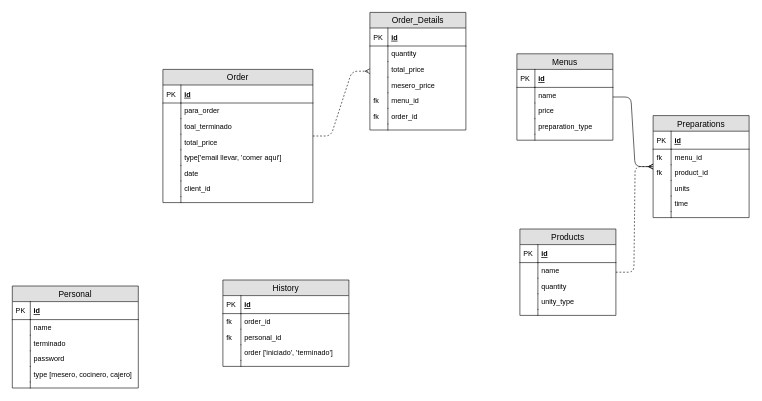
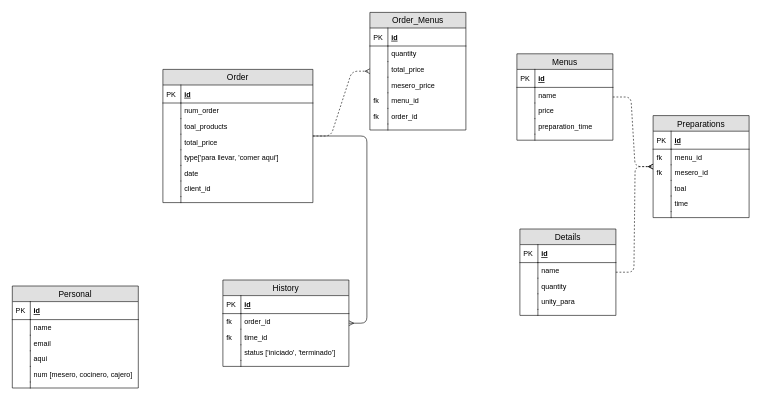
(418, 21) -> (418, 21)
(204, 111) -> (202, 111)
(632, 123) -> (632, 123)
(211, 127) -> (209, 127)
(570, 127) -> (569, 127)
(239, 158) -> (239, 158)
(694, 173) -> (692, 173)
(684, 188) -> (682, 188)
none -> (367, 234)
(568, 237) -> (568, 237)
(560, 302) -> (560, 302)
(265, 337) -> (256, 337)
(51, 343) -> (42, 343)
(296, 353) -> (298, 353)
(50, 359) -> (41, 359)
(90, 374) -> (88, 374)
